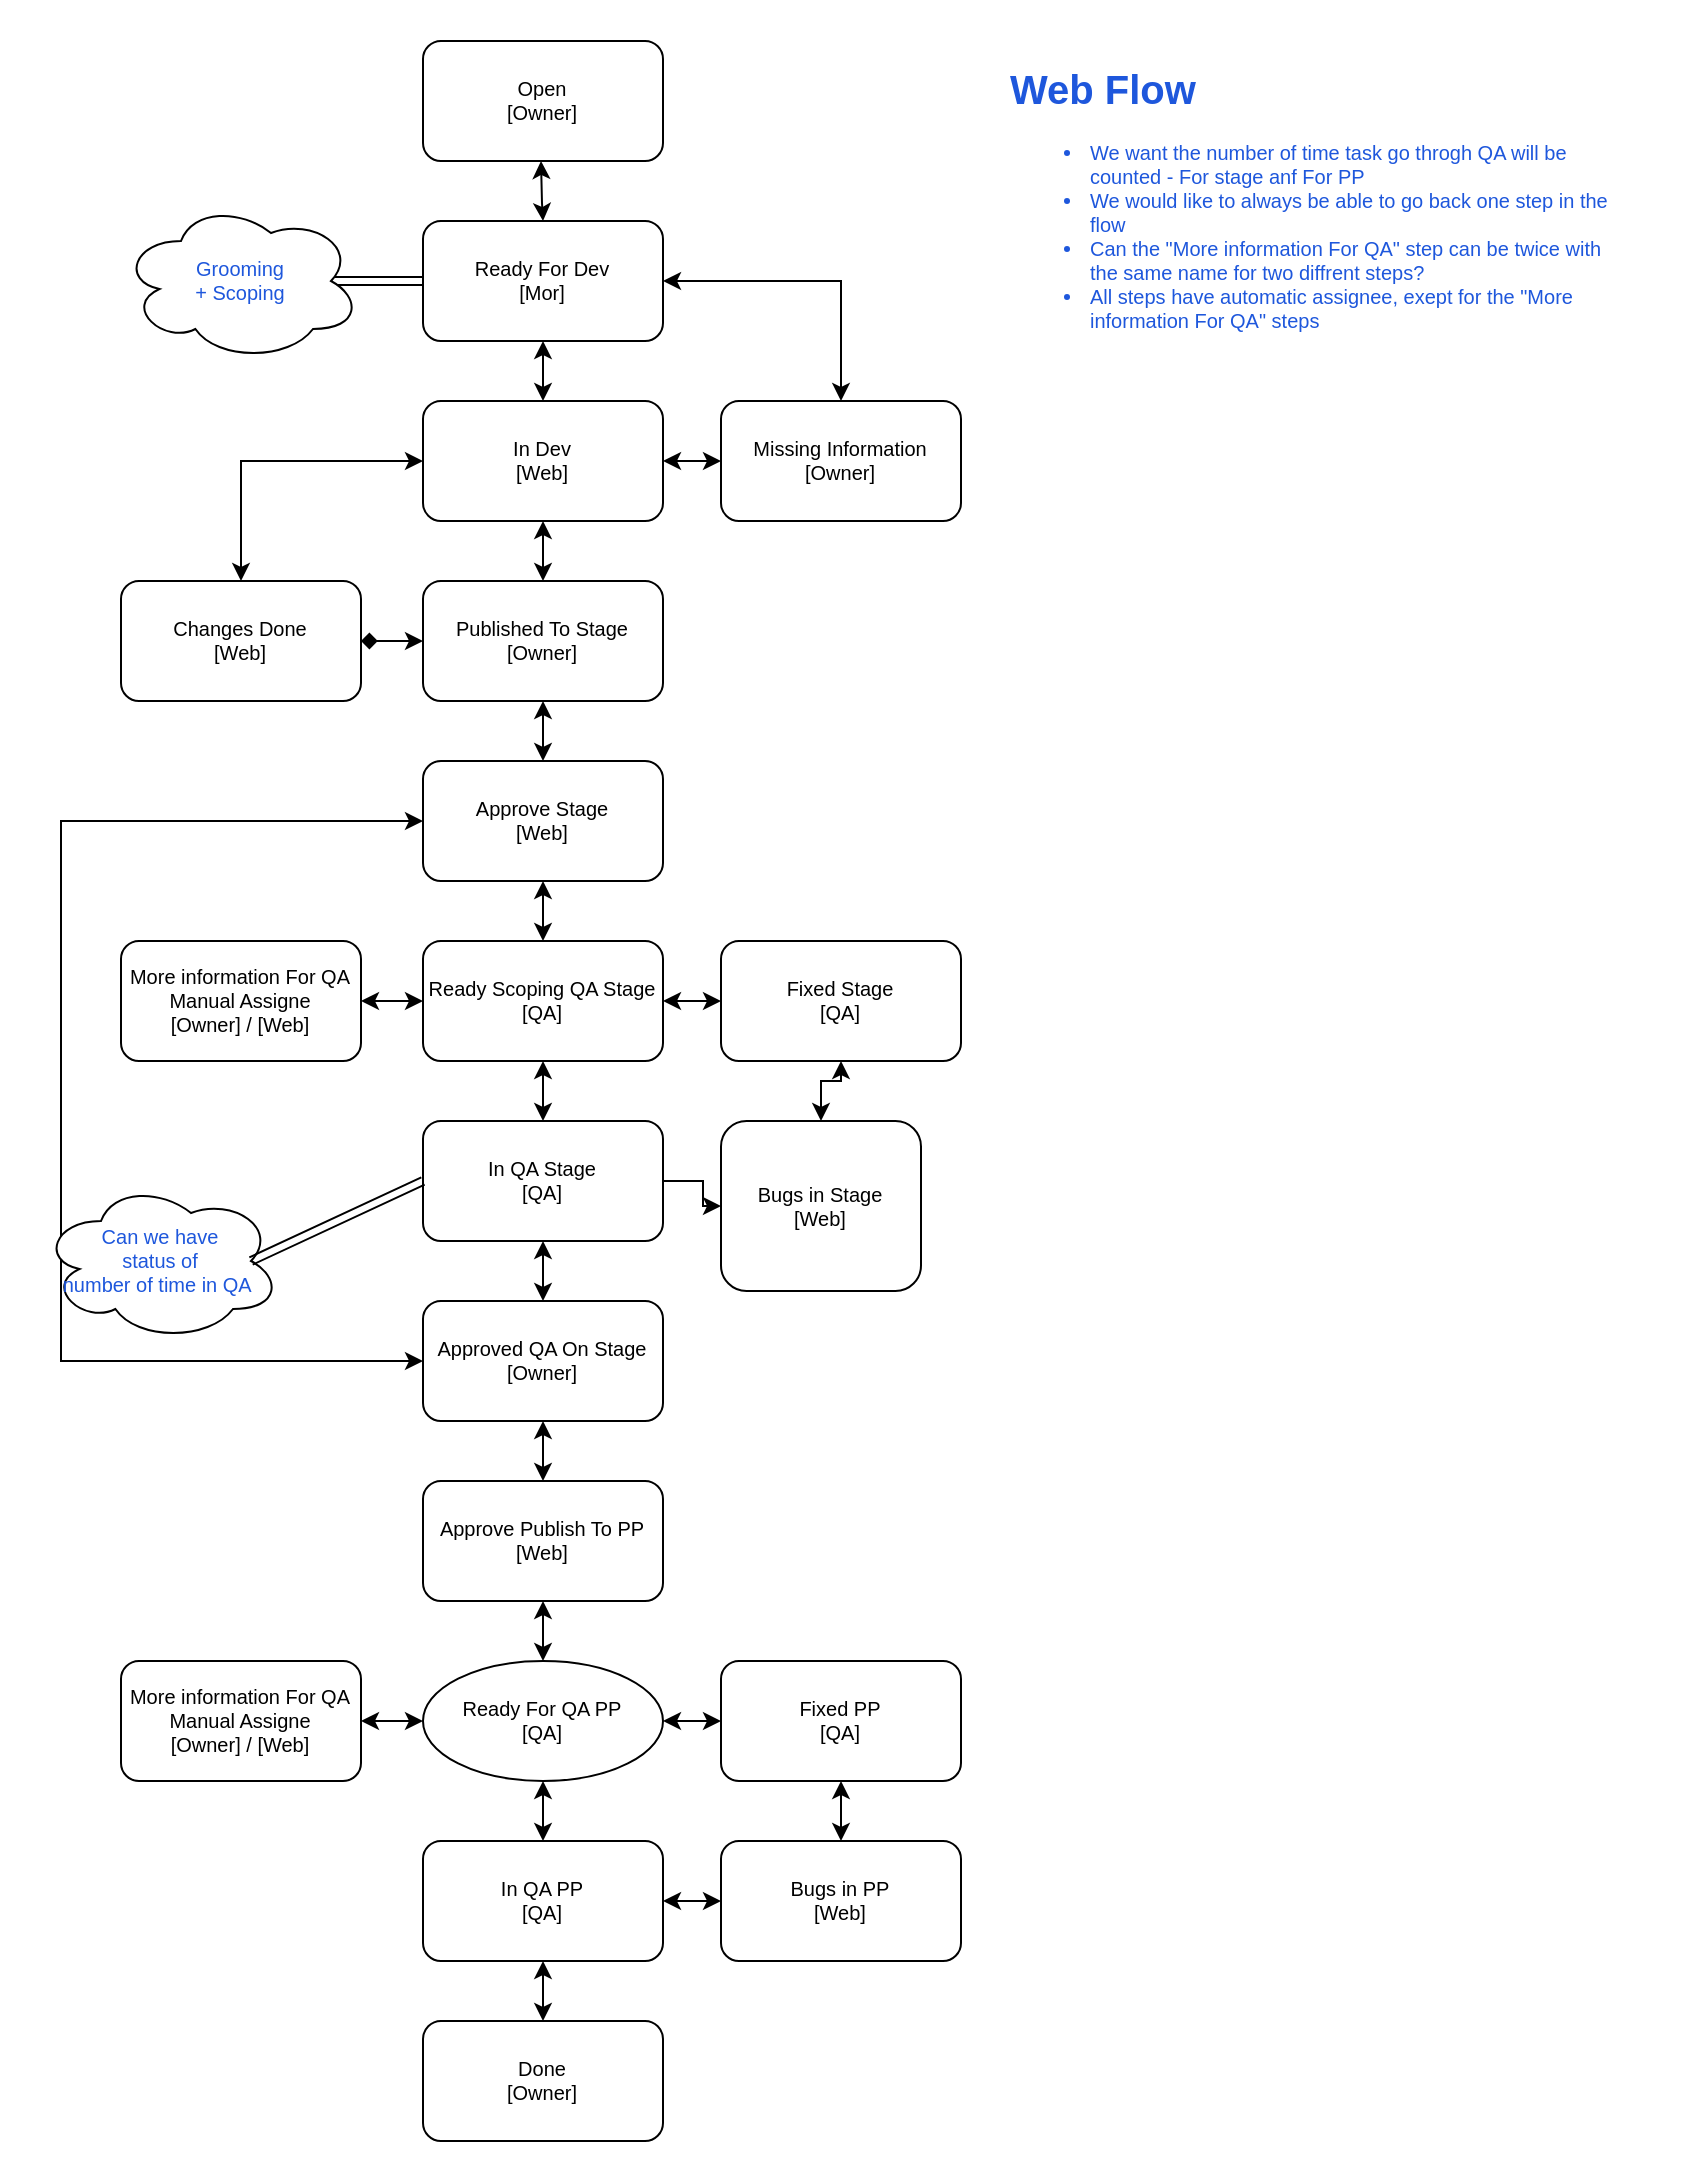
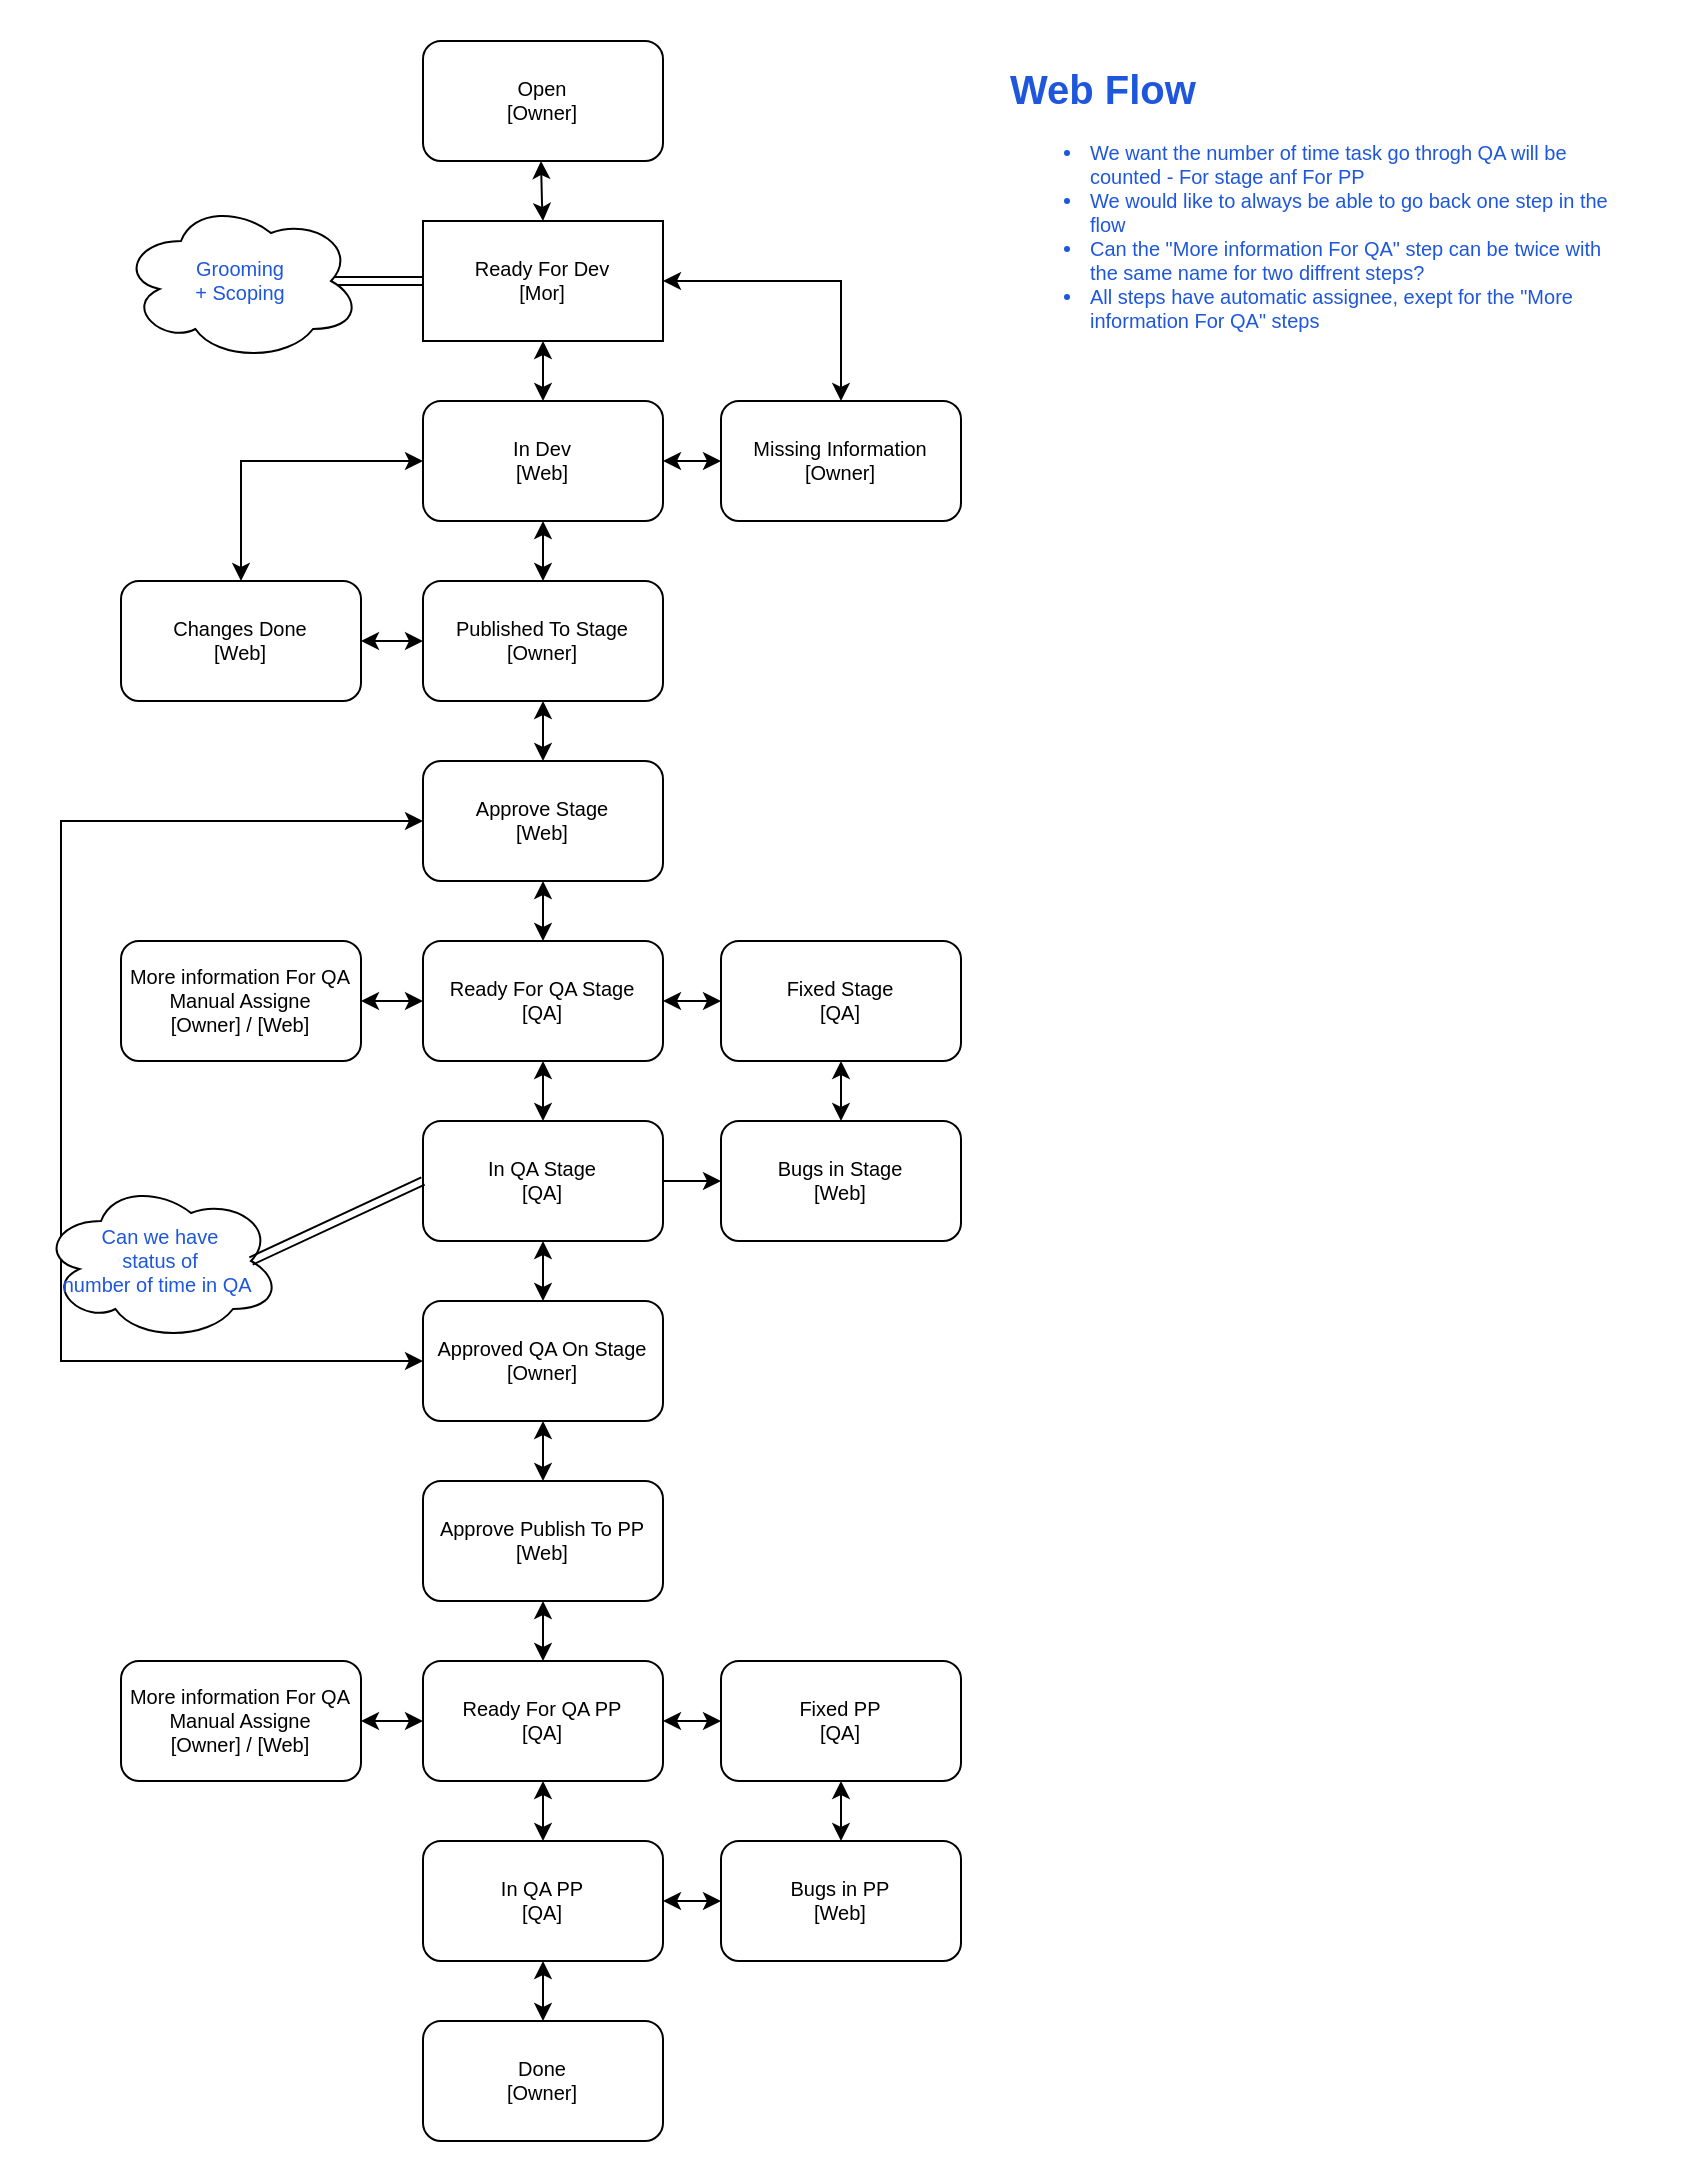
(543, 281) -> (543, 281)
(377, 641) -> (376, 641)
(543, 1001) -> (543, 1001)
(821, 1206) -> (841, 1181)
(543, 1721) -> (543, 1721)
